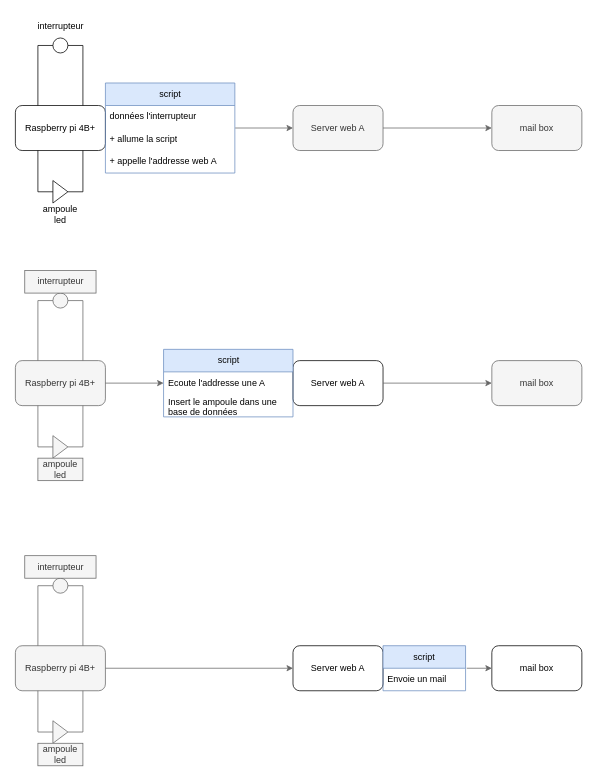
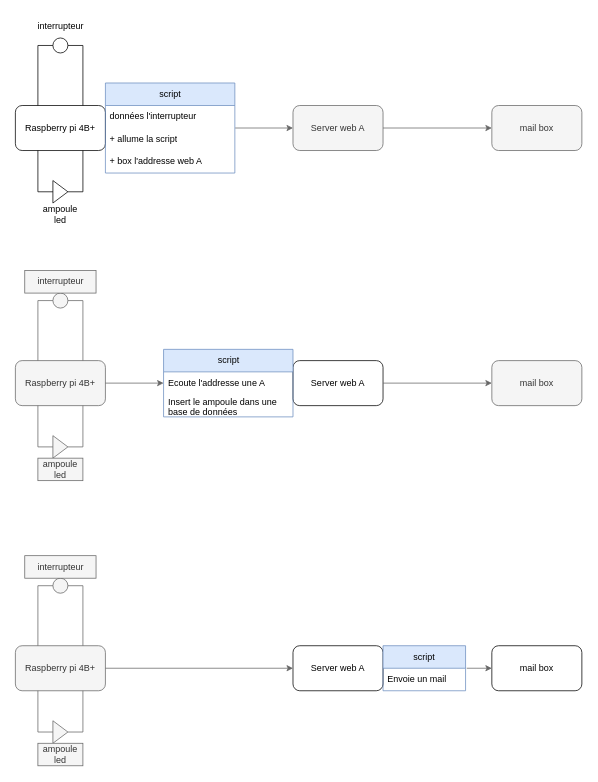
(166, 162) -> (158, 162)
